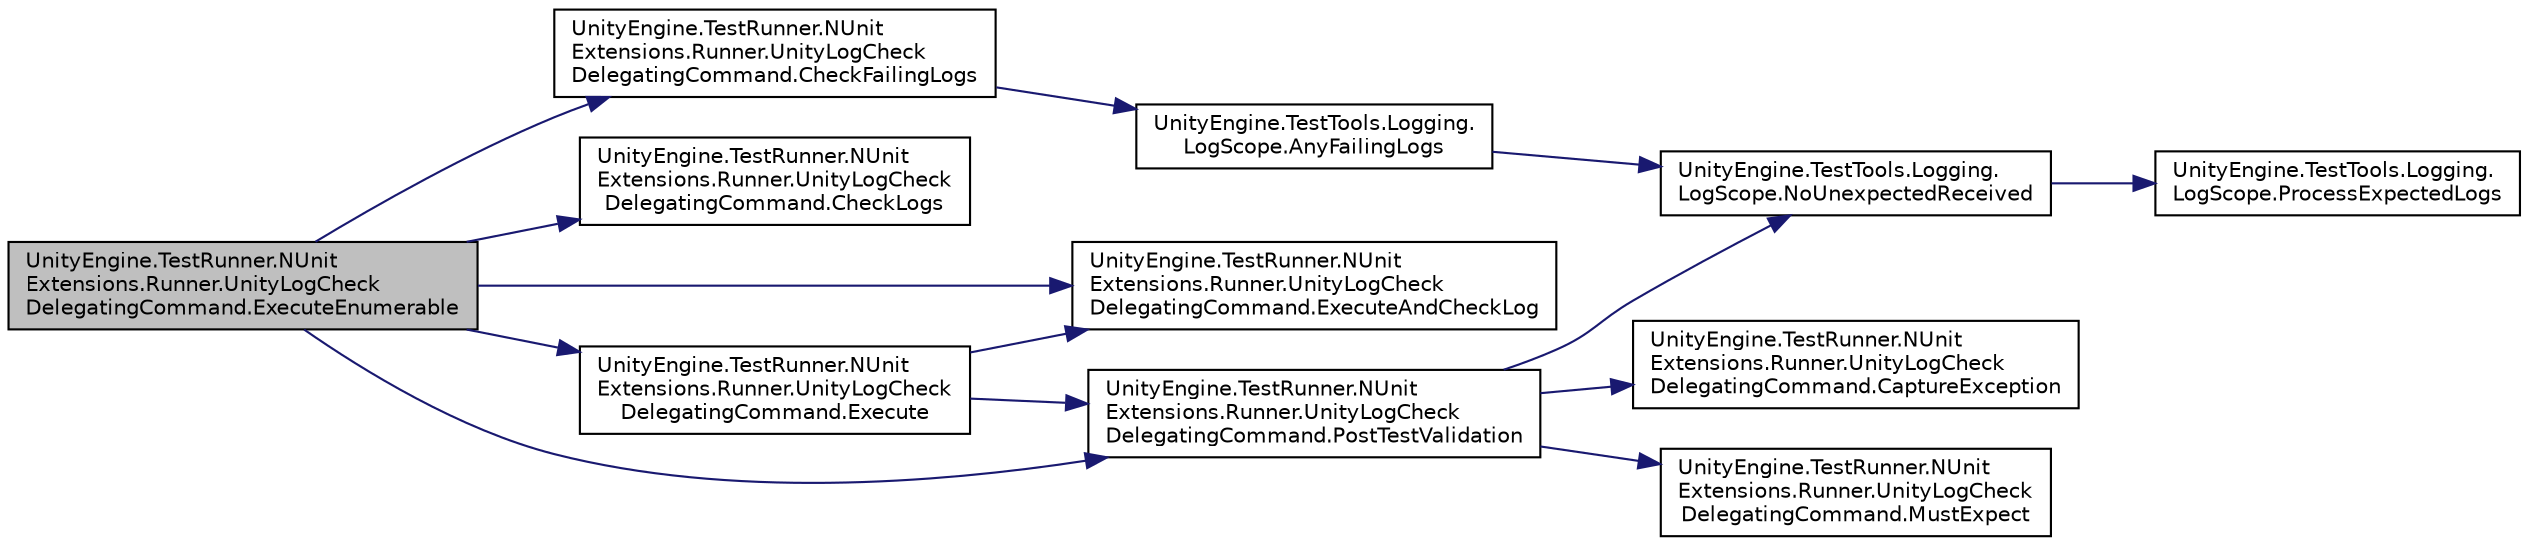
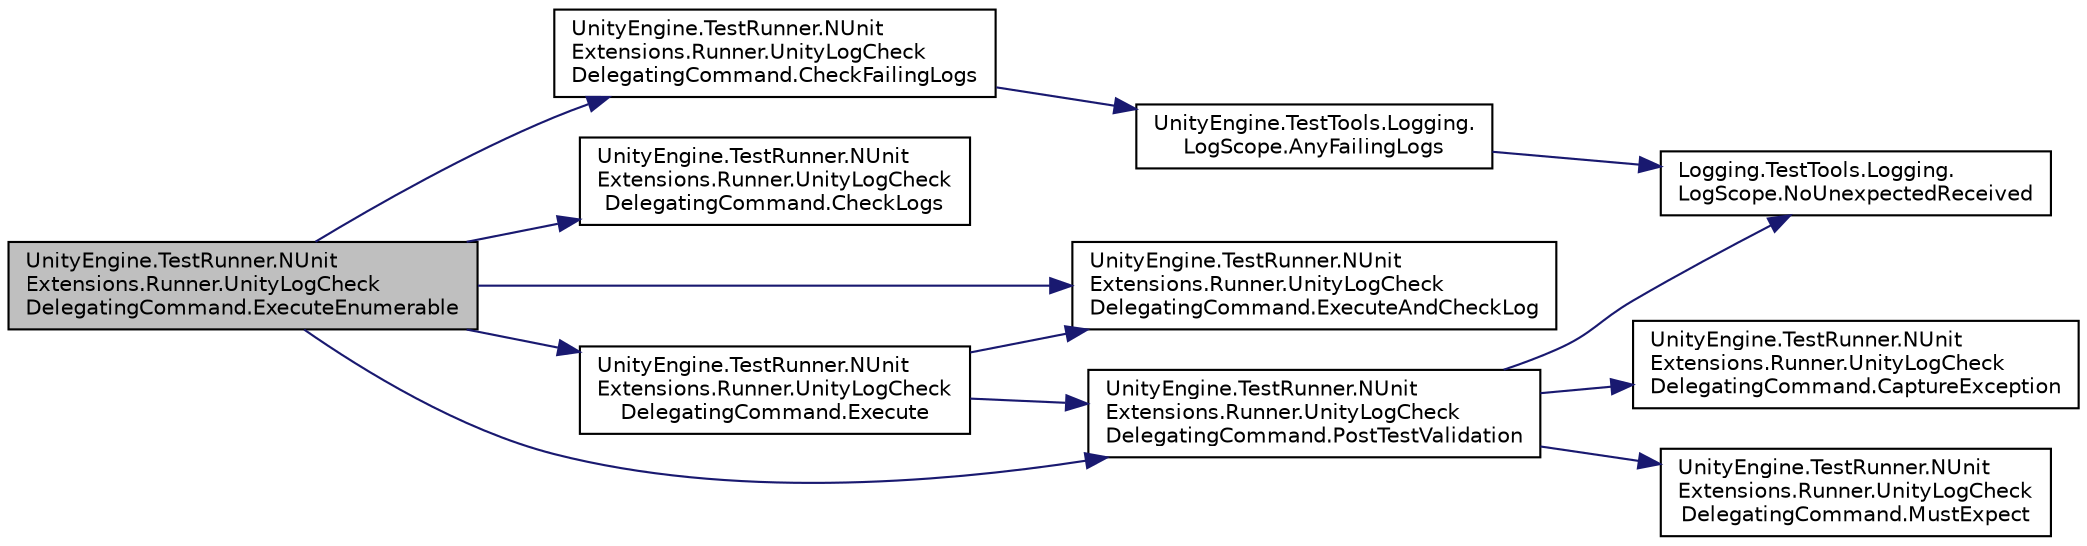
(1856, 183) -> (1856, 183)
(2338, 183) -> none
